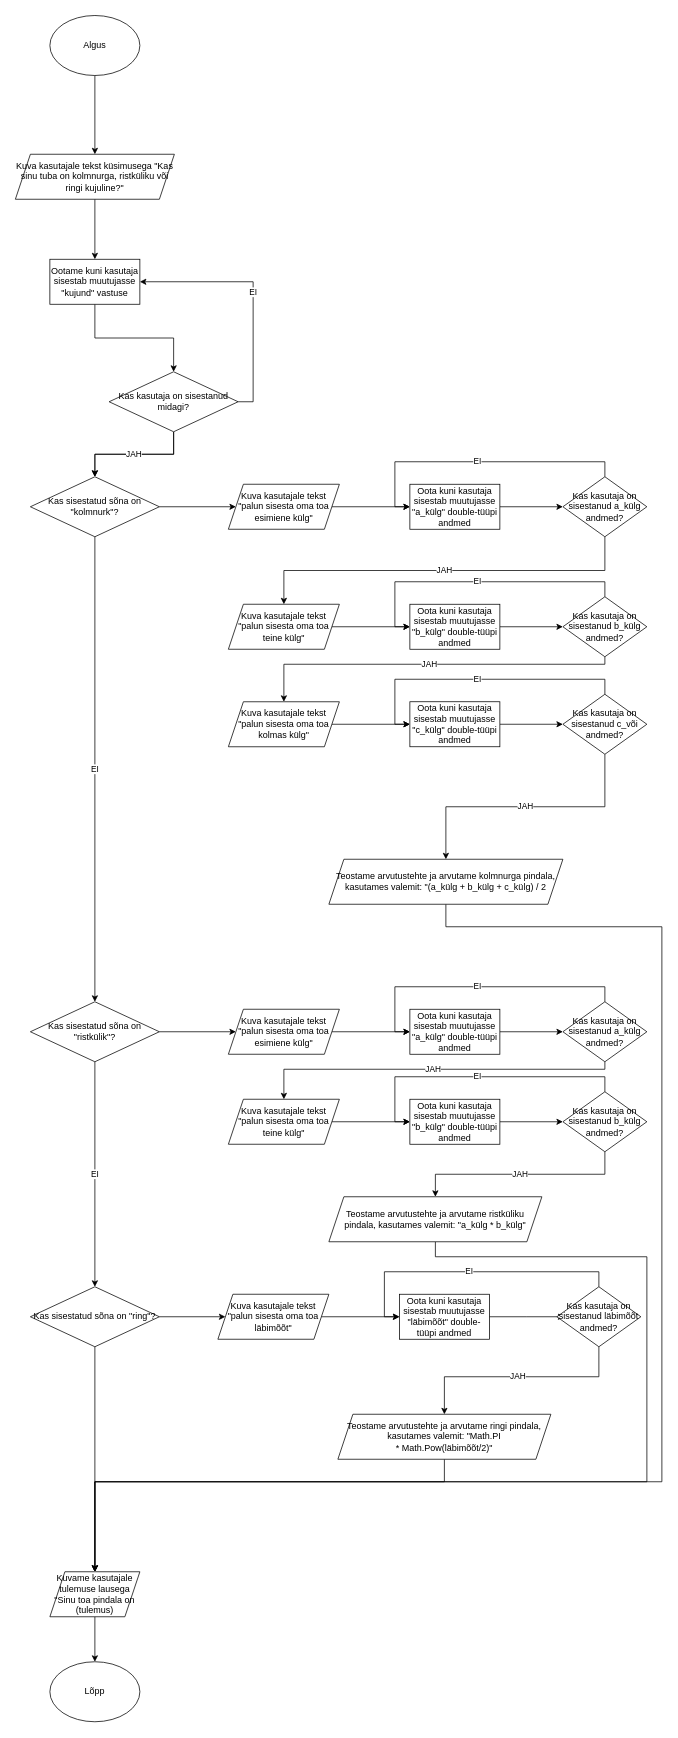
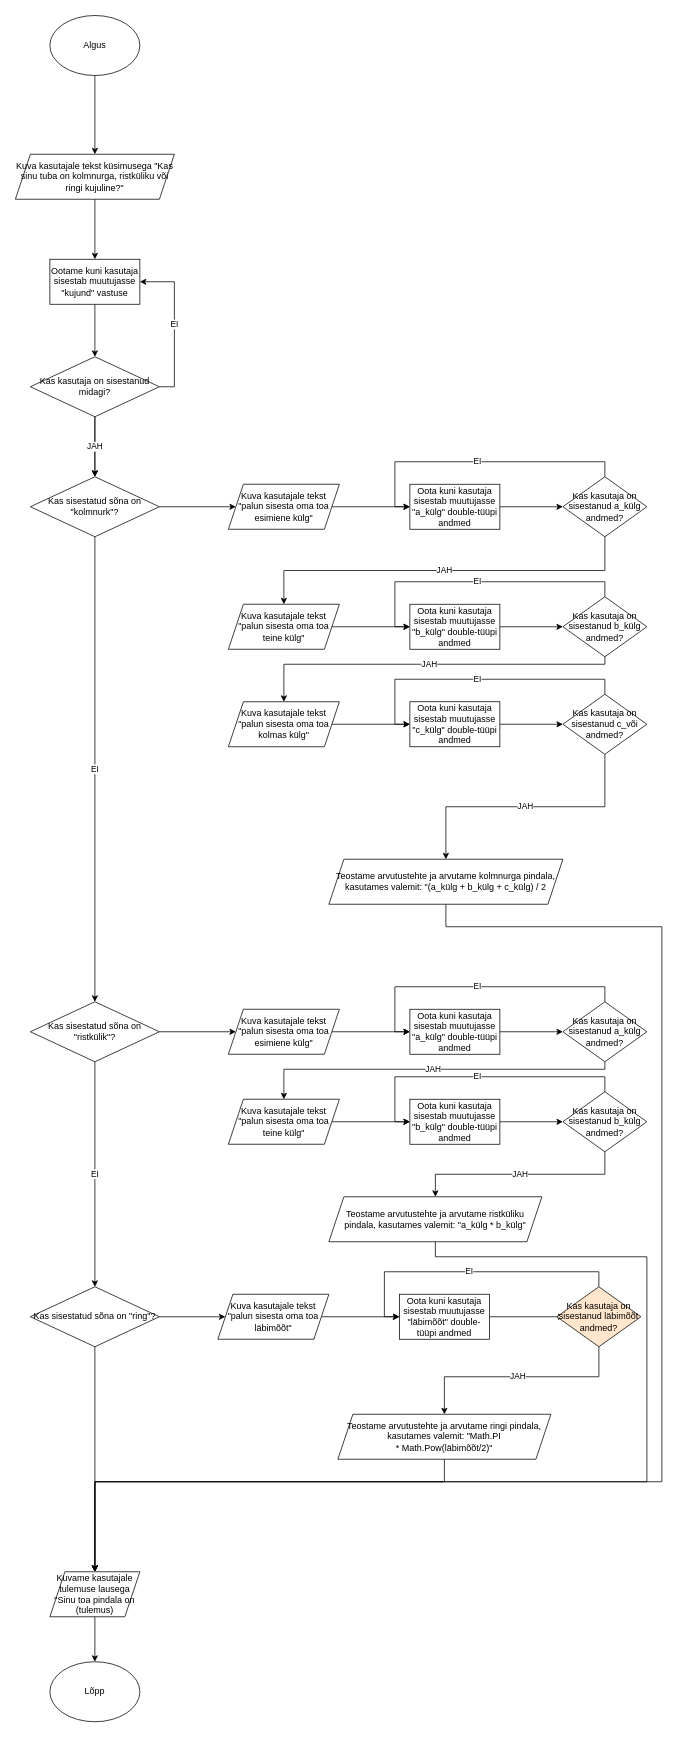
(174, 402) -> (95, 387)
(599, 1317) -> (599, 1317)
